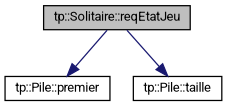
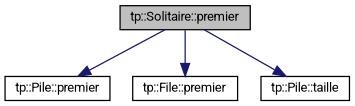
(117, 18) -> (185, 18)
none -> (185, 88)
